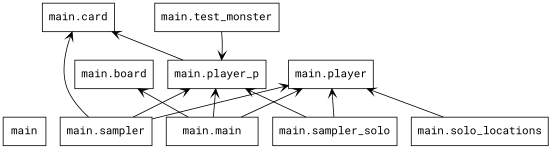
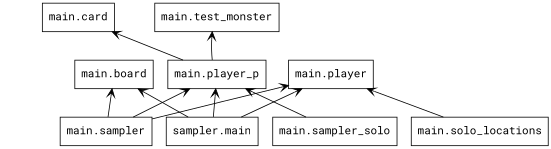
(222, 42) -> (212, 50)
(65, 82) -> (109, 107)
(333, 107) -> none
(25, 131) -> none
(212, 131) -> (212, 131)
